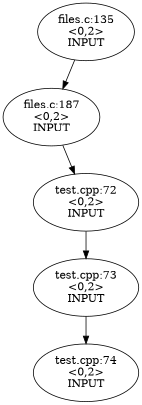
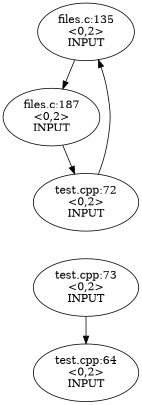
(86, 241) -> (110, 121)
(86, 373) -> (86, 373)
